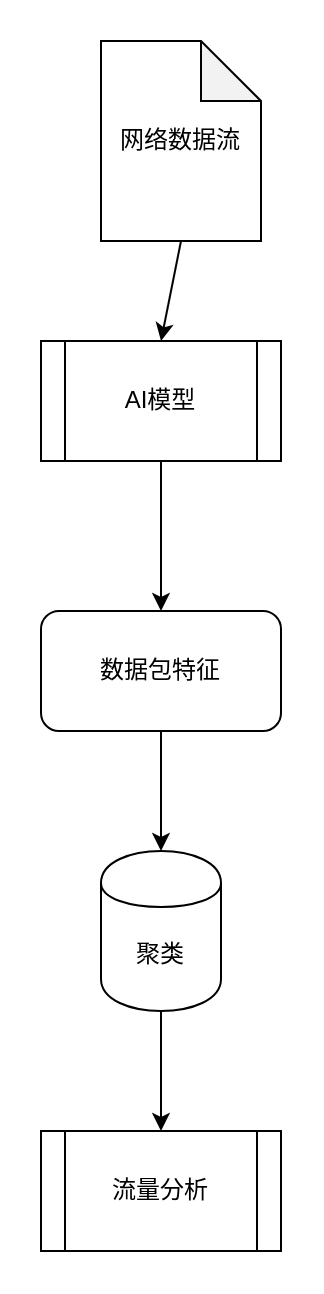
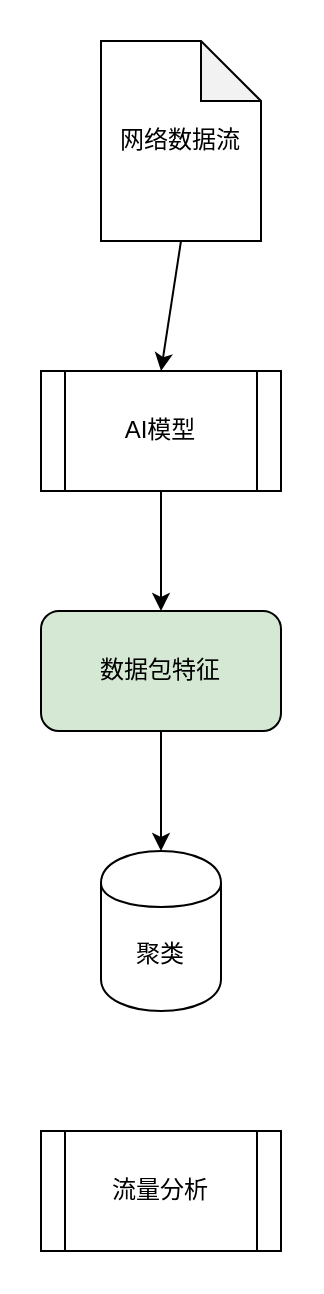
(161, 401) -> (161, 431)
(161, 671) -> (161, 671)
(161, 1064) -> none
